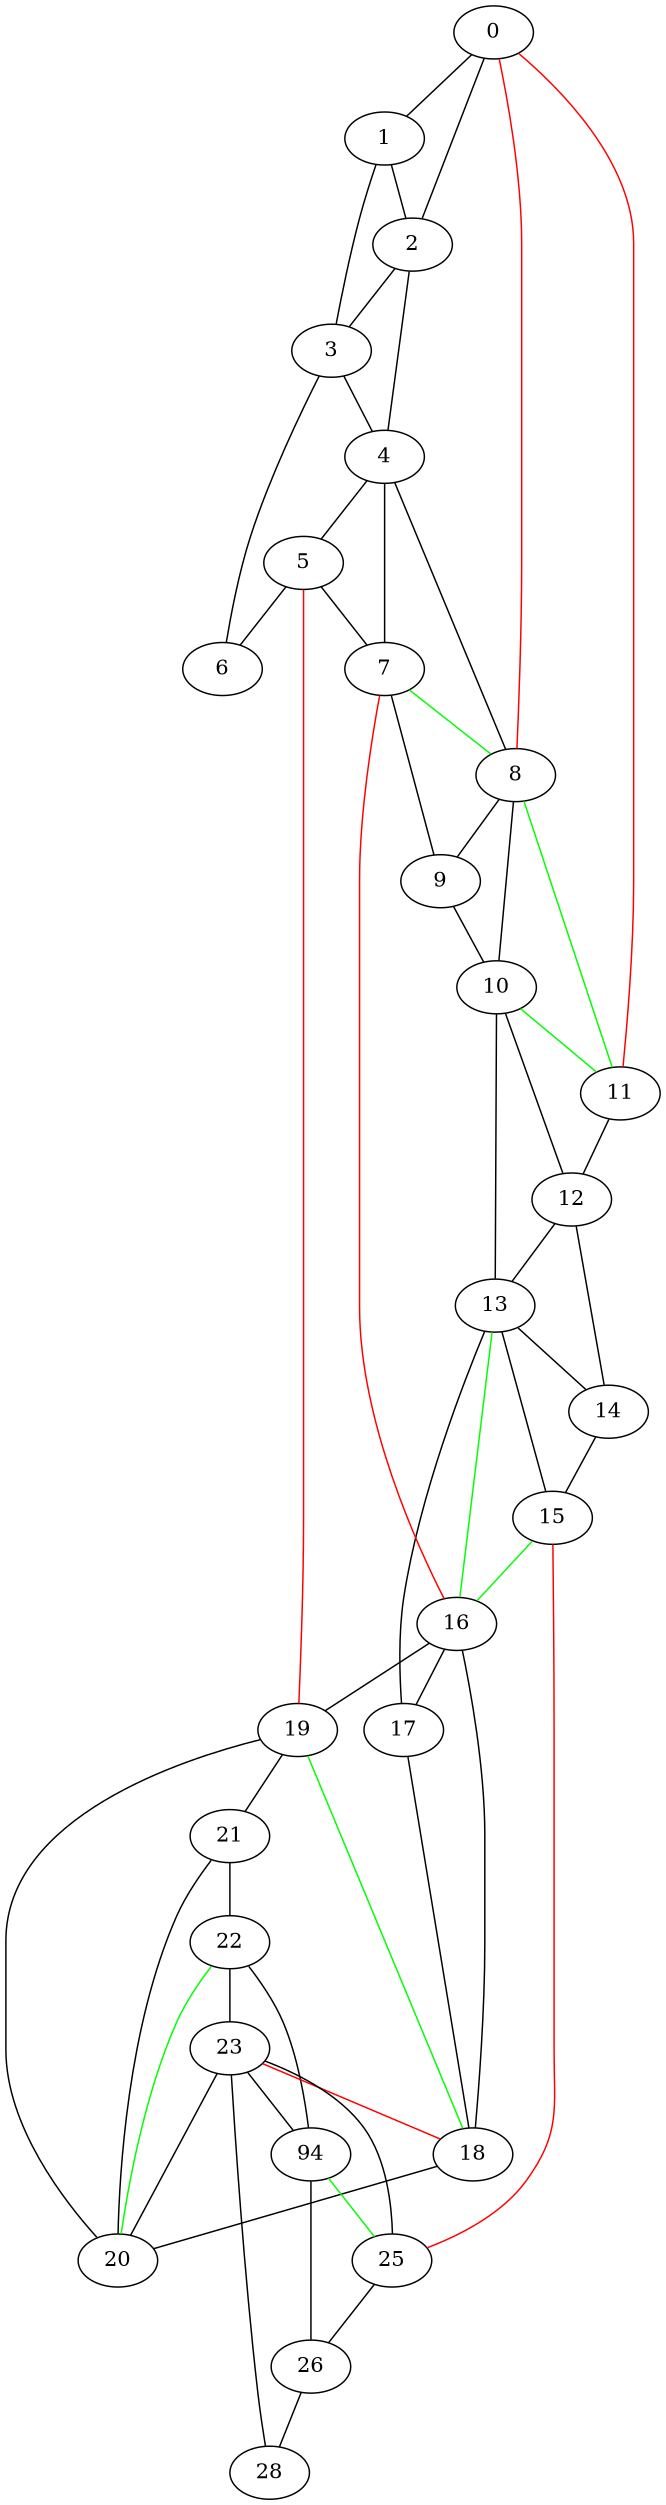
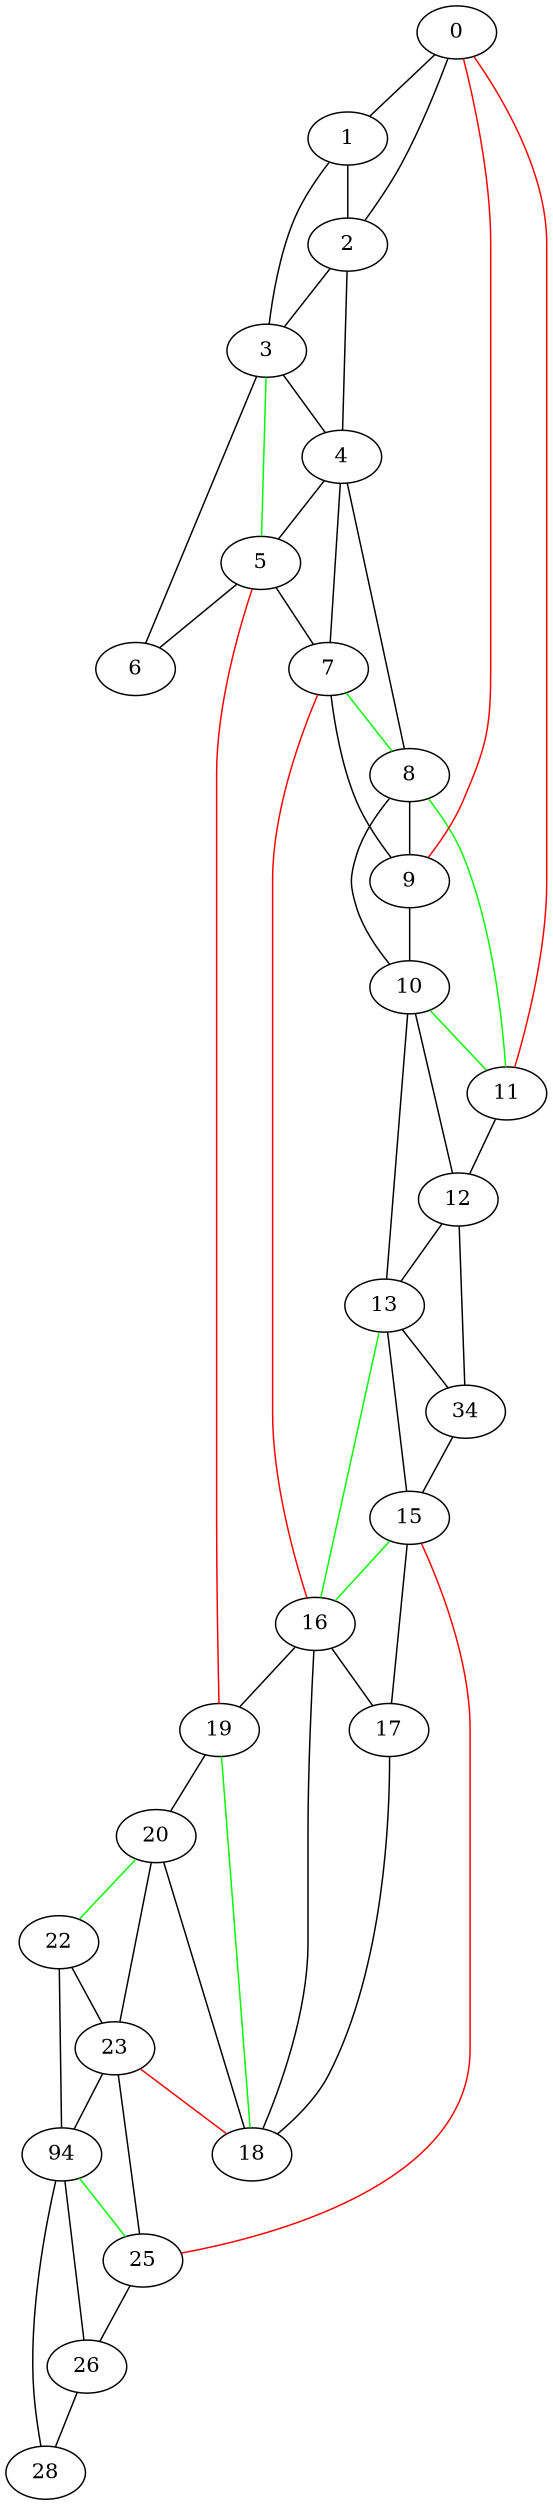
(522, 403) -> (491, 464)
none -> (264, 457)
(609, 1412) -> (466, 1412)
(422, 1513) -> (399, 1624)
(230, 1836) -> none
(245, 2261) -> (35, 2313)
